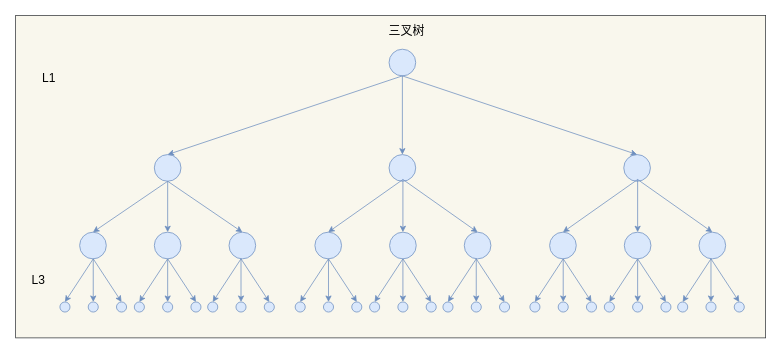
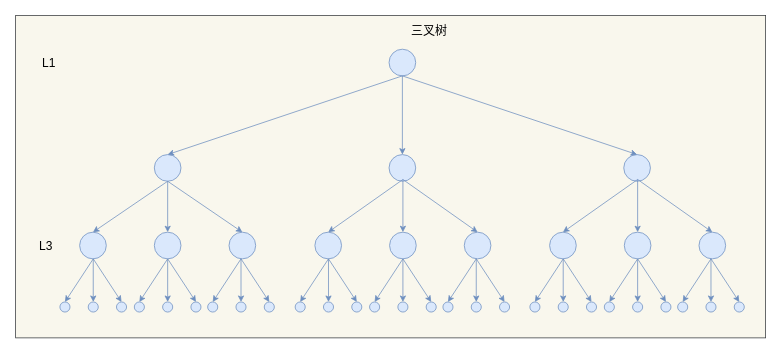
(406, 30) -> (428, 30)
(48, 78) -> (48, 63)
(38, 279) -> (45, 246)
